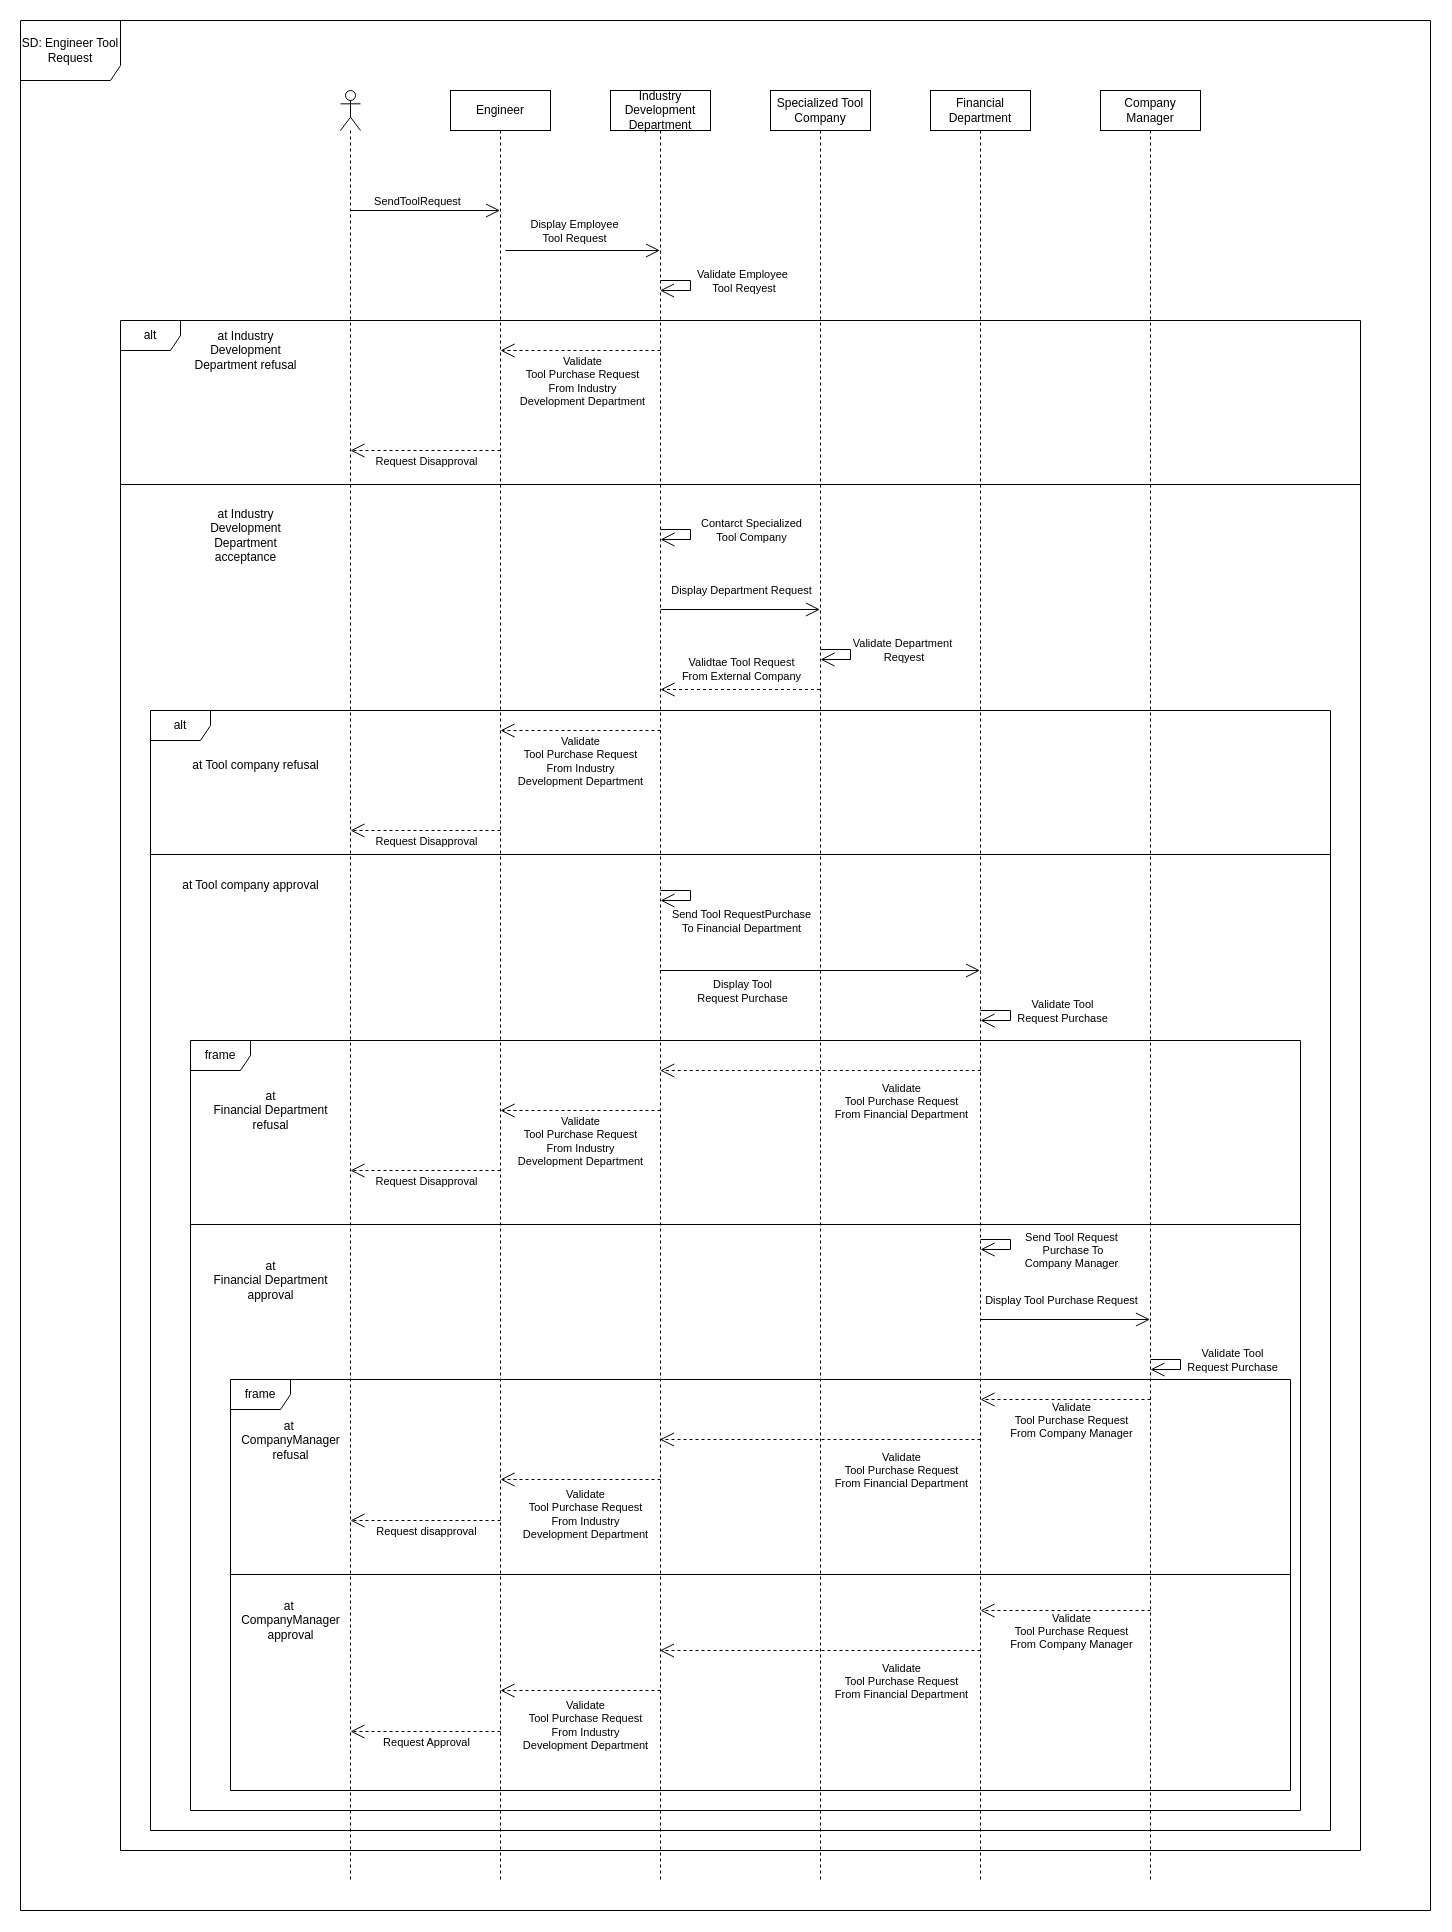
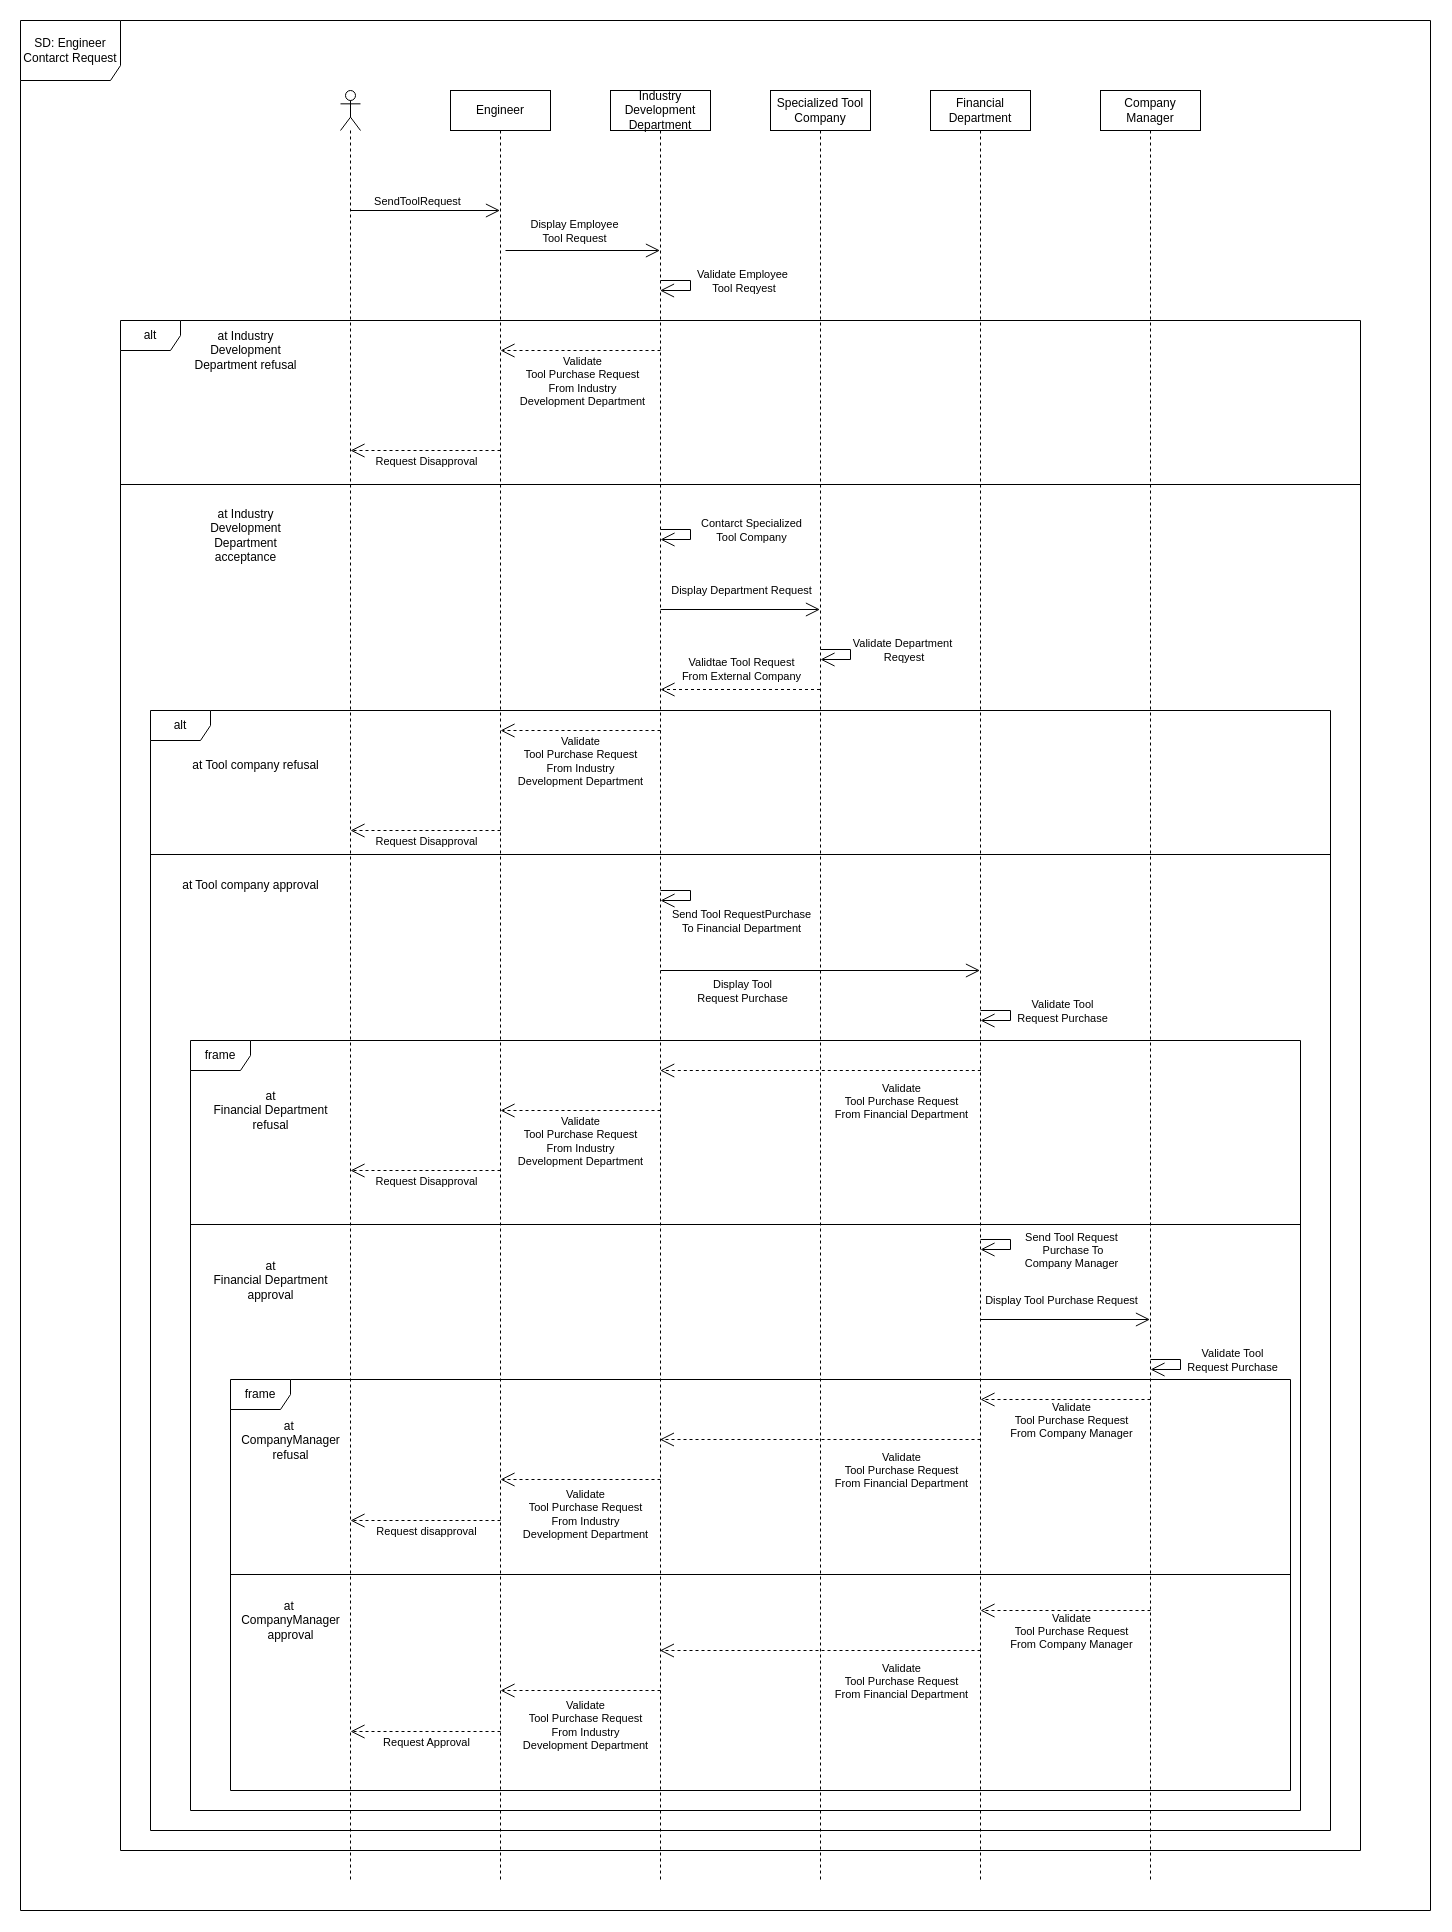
(71, 51) -> (71, 51)
